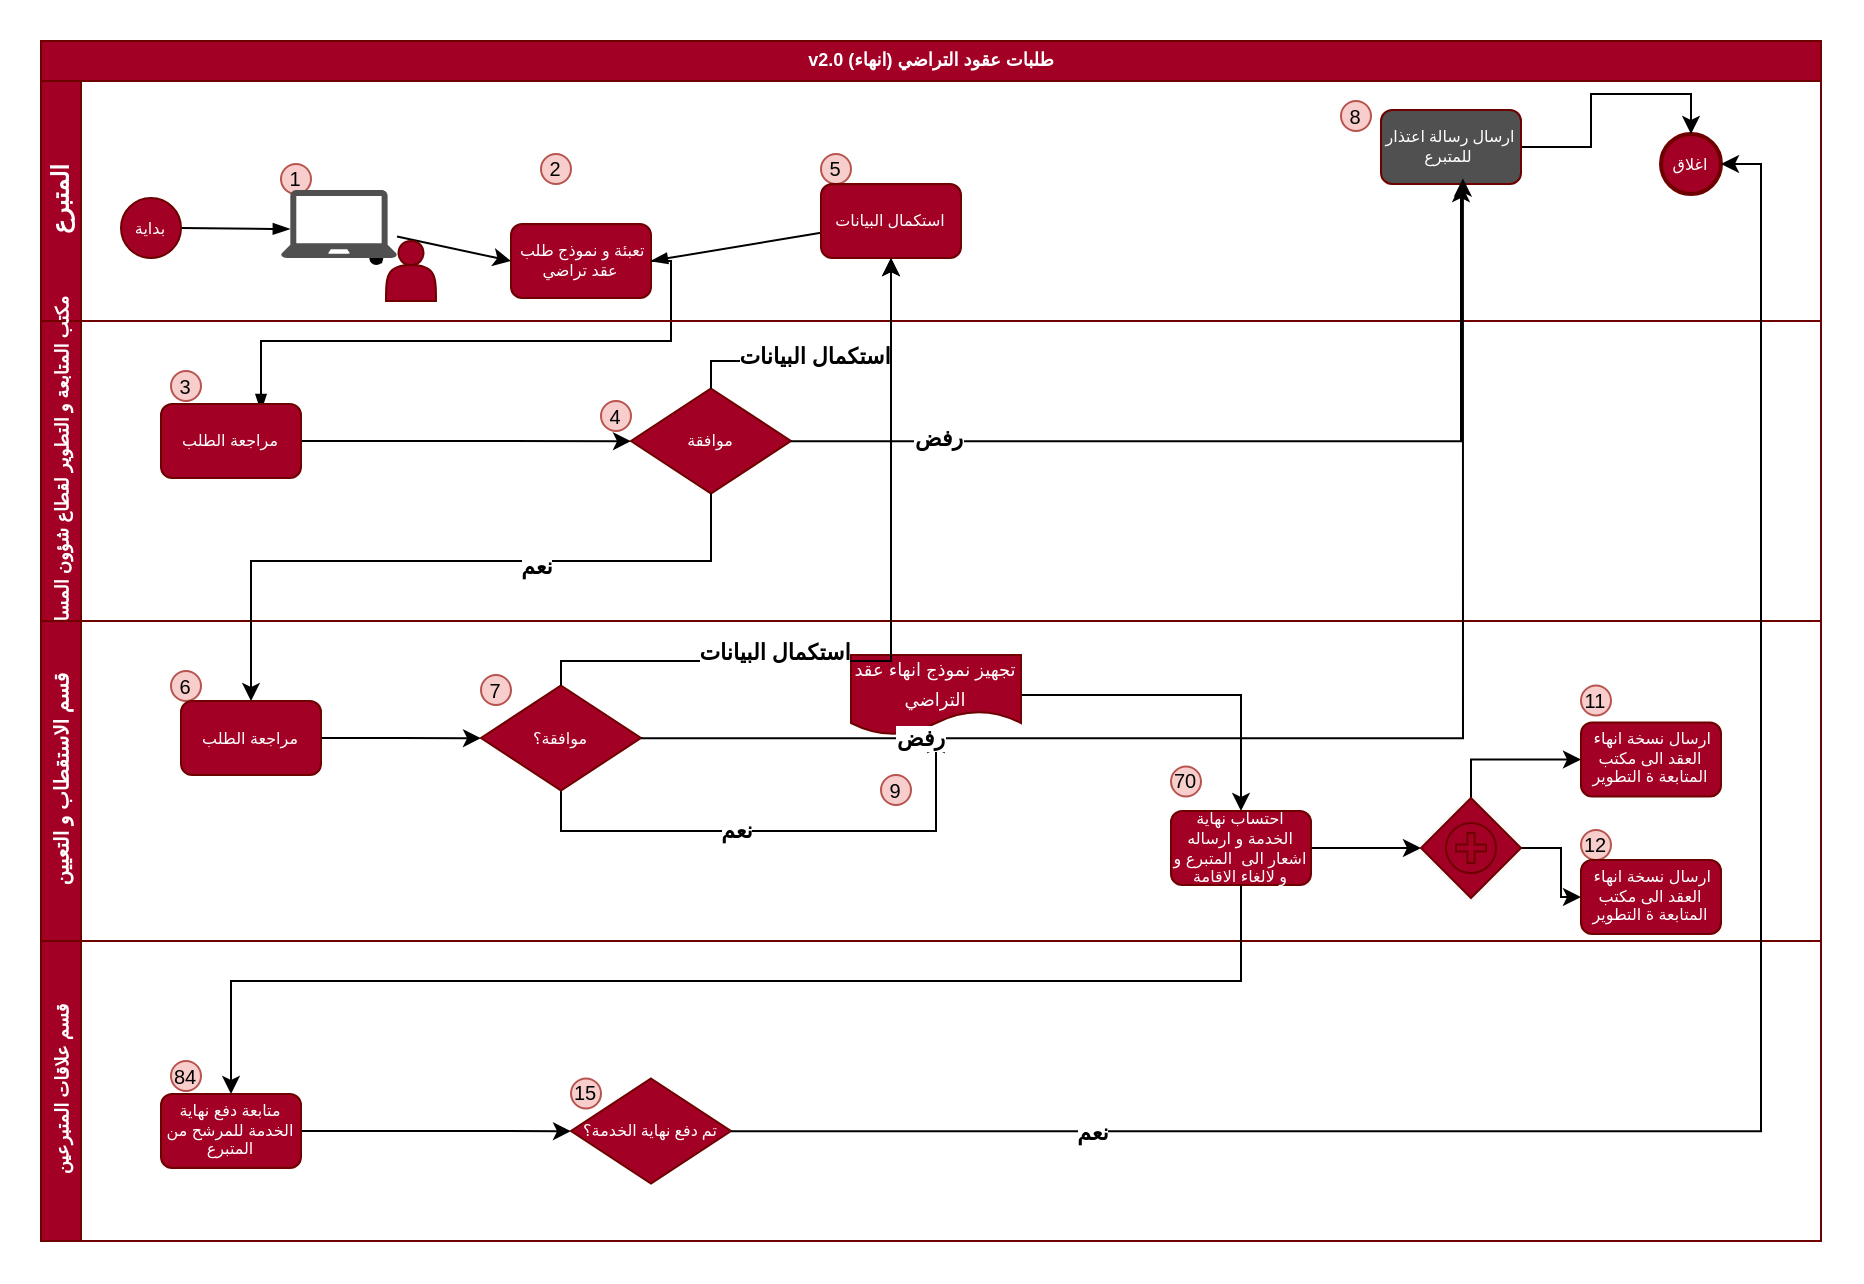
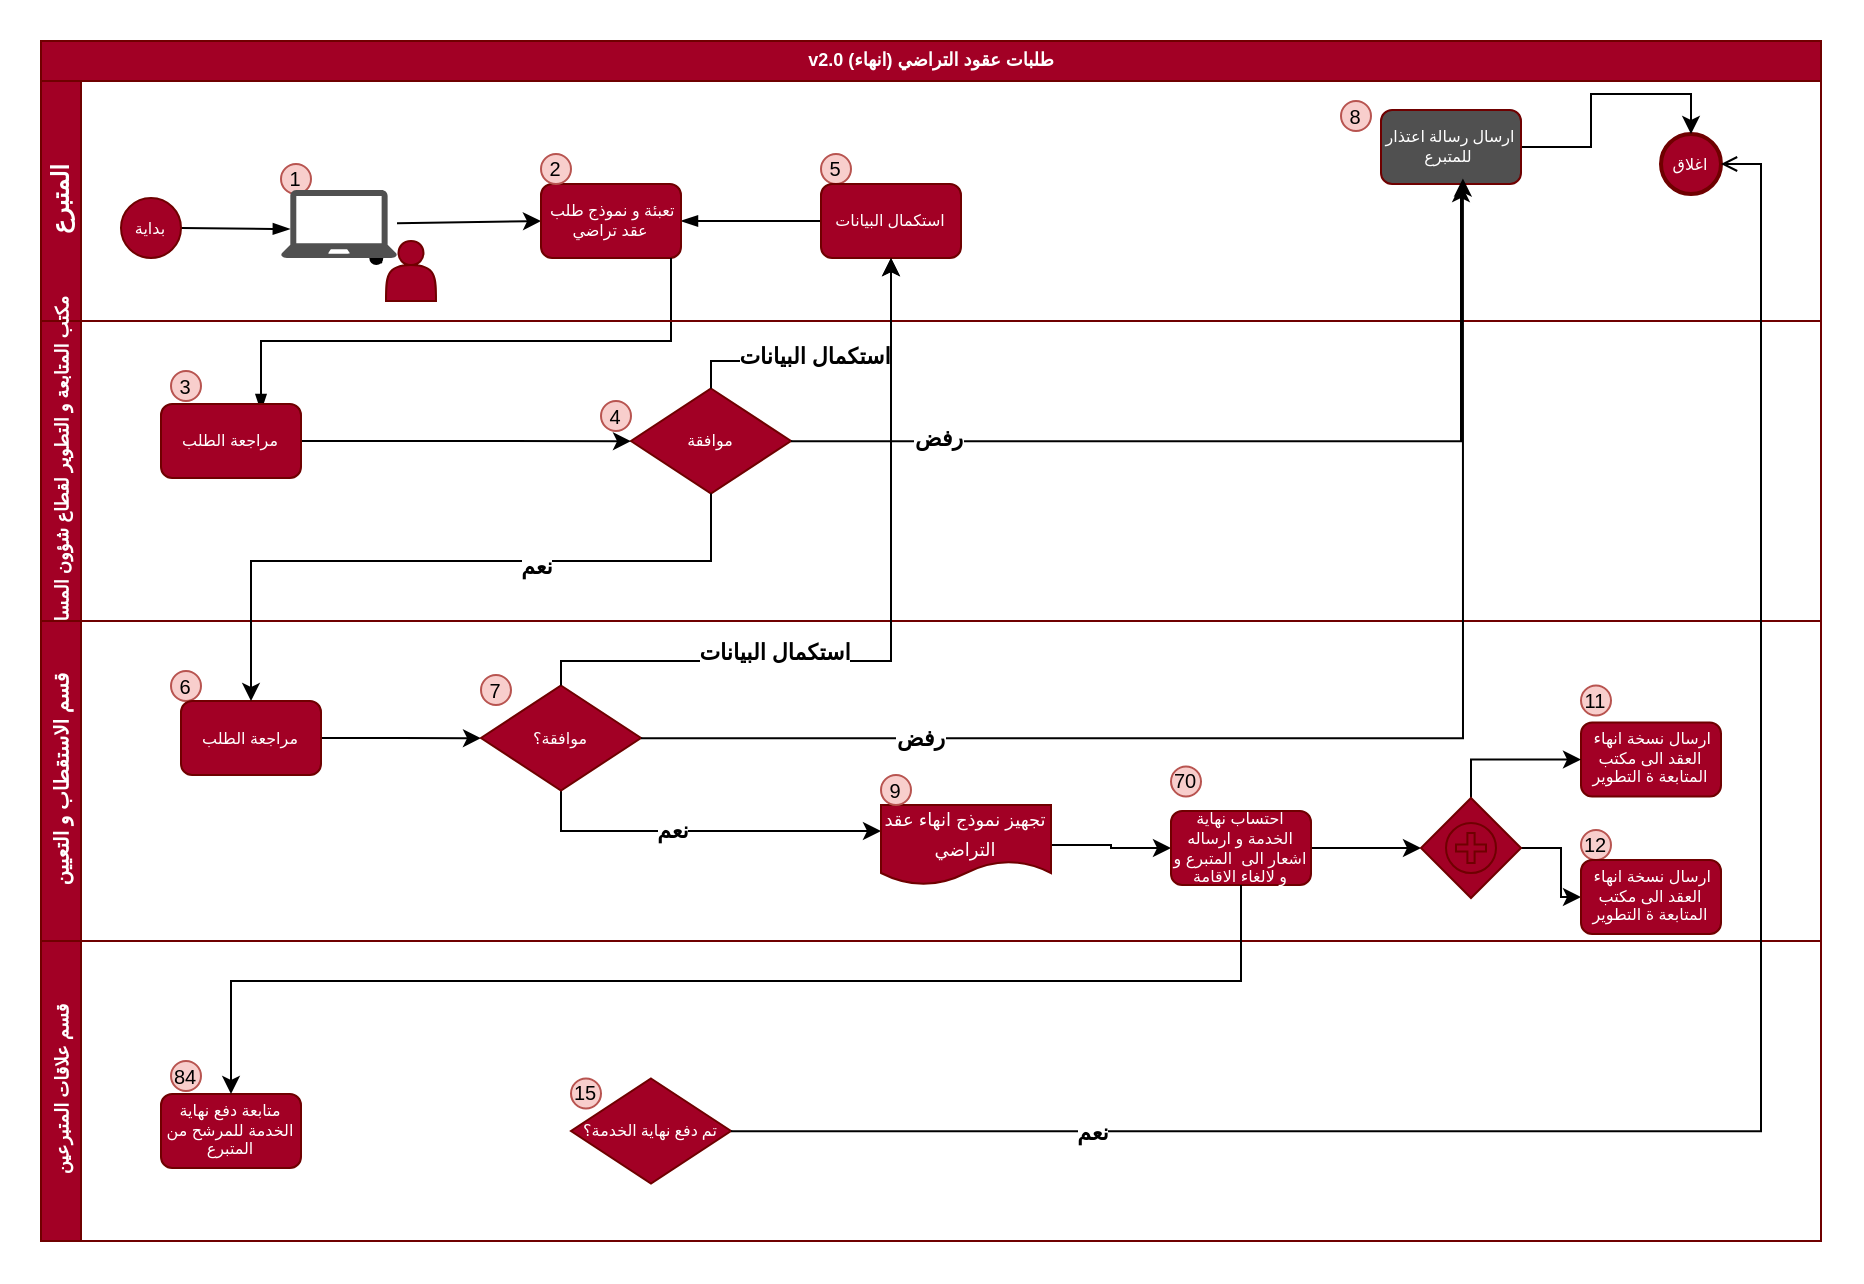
(1736, 164) -> (1733, 164)
(581, 261) -> (611, 221)
(936, 695) -> (966, 845)
(429, 1131) -> none
